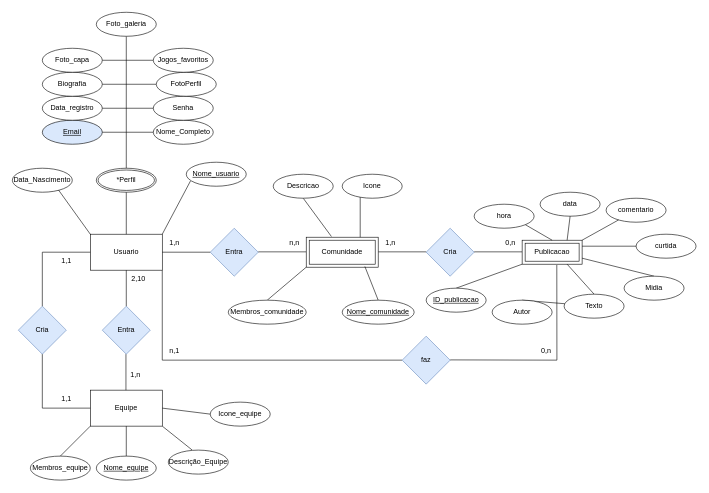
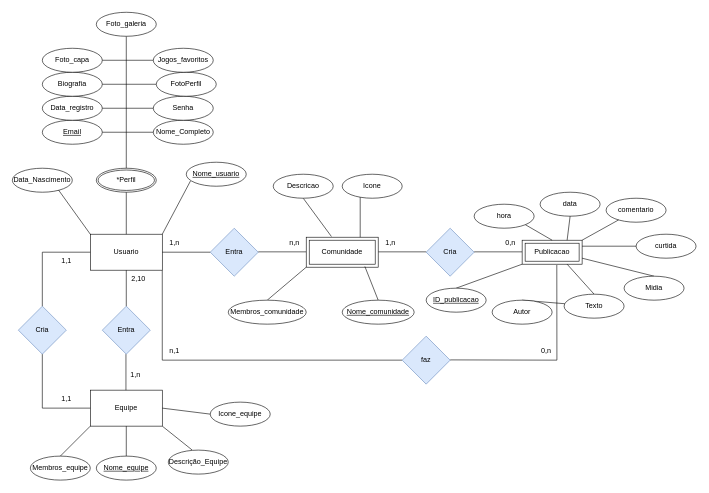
(72, 132) -> (72, 132)
